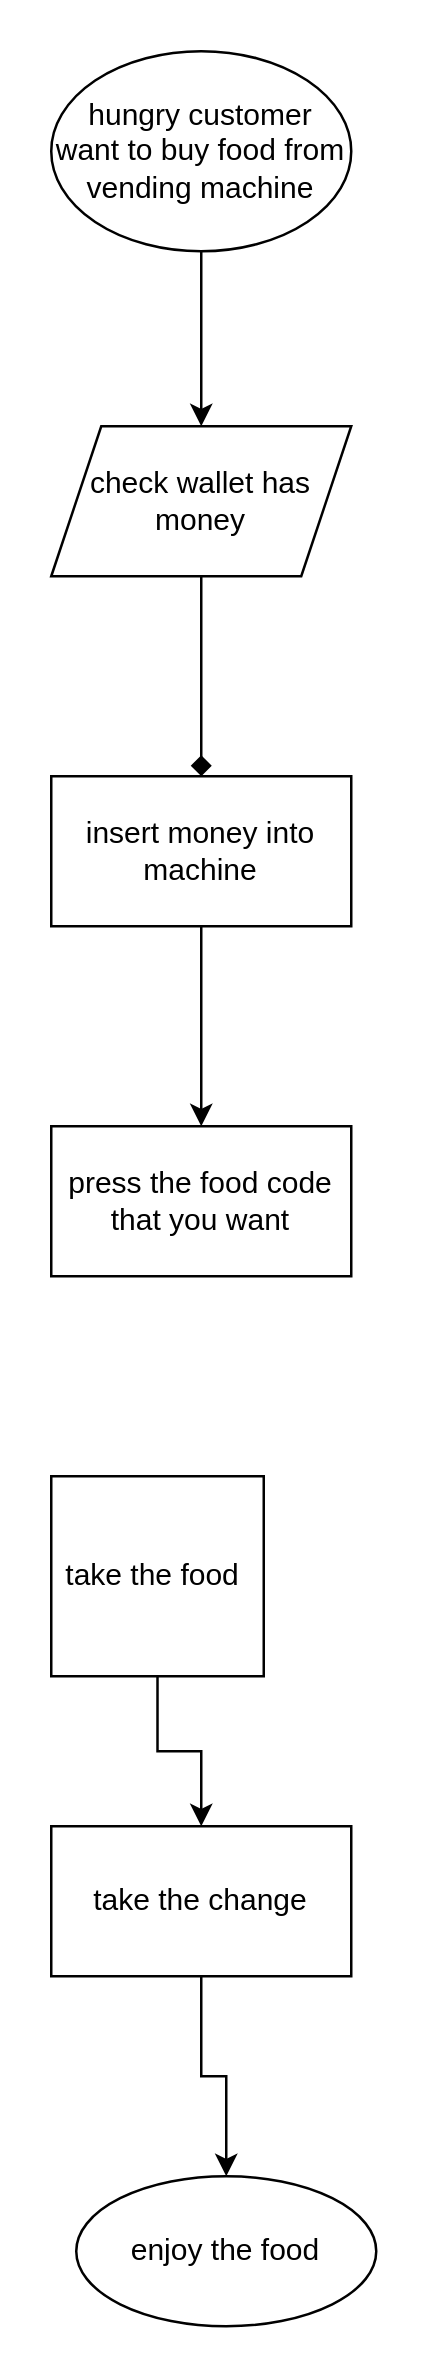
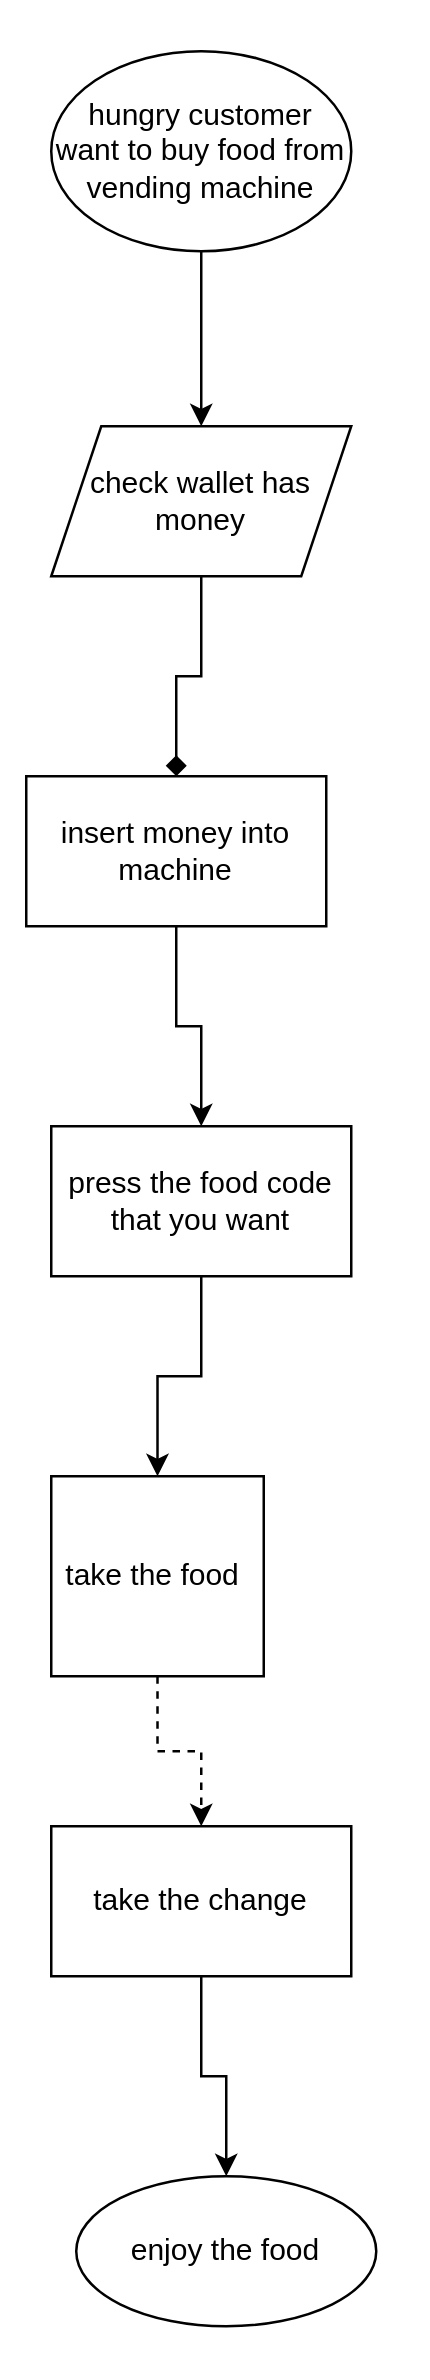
(201, 851) -> (176, 851)
none -> (188, 1376)
(173, 1751) -> (173, 1751)
